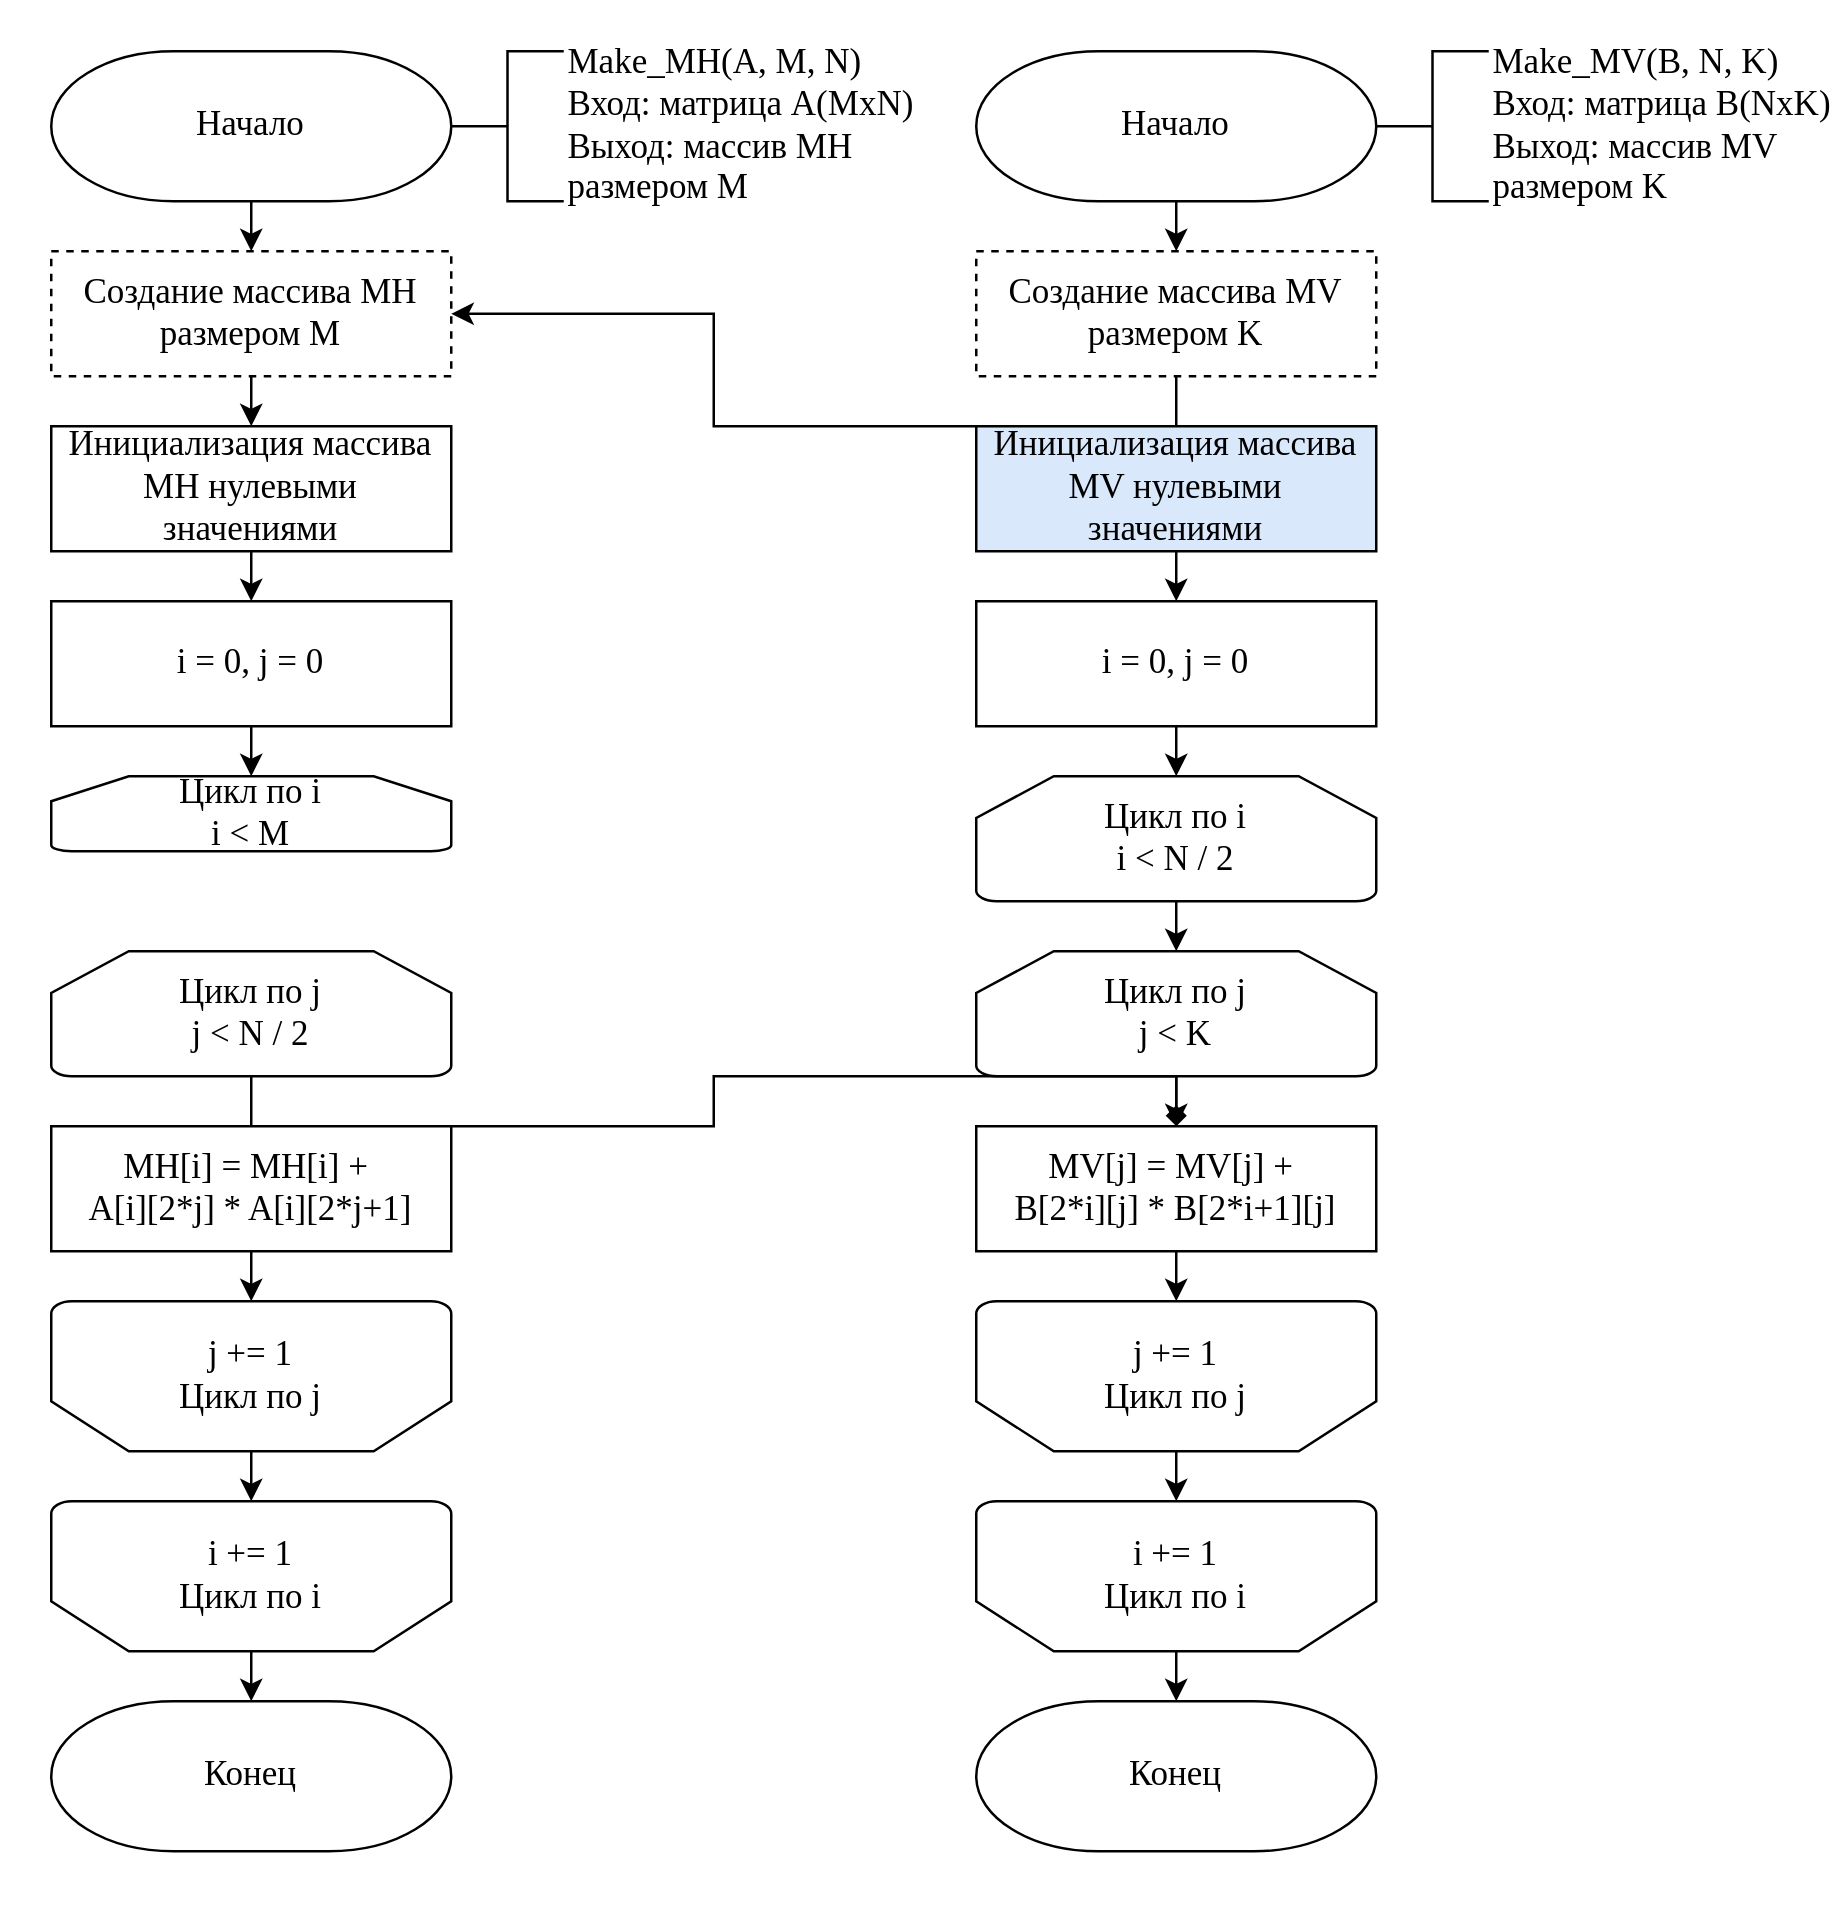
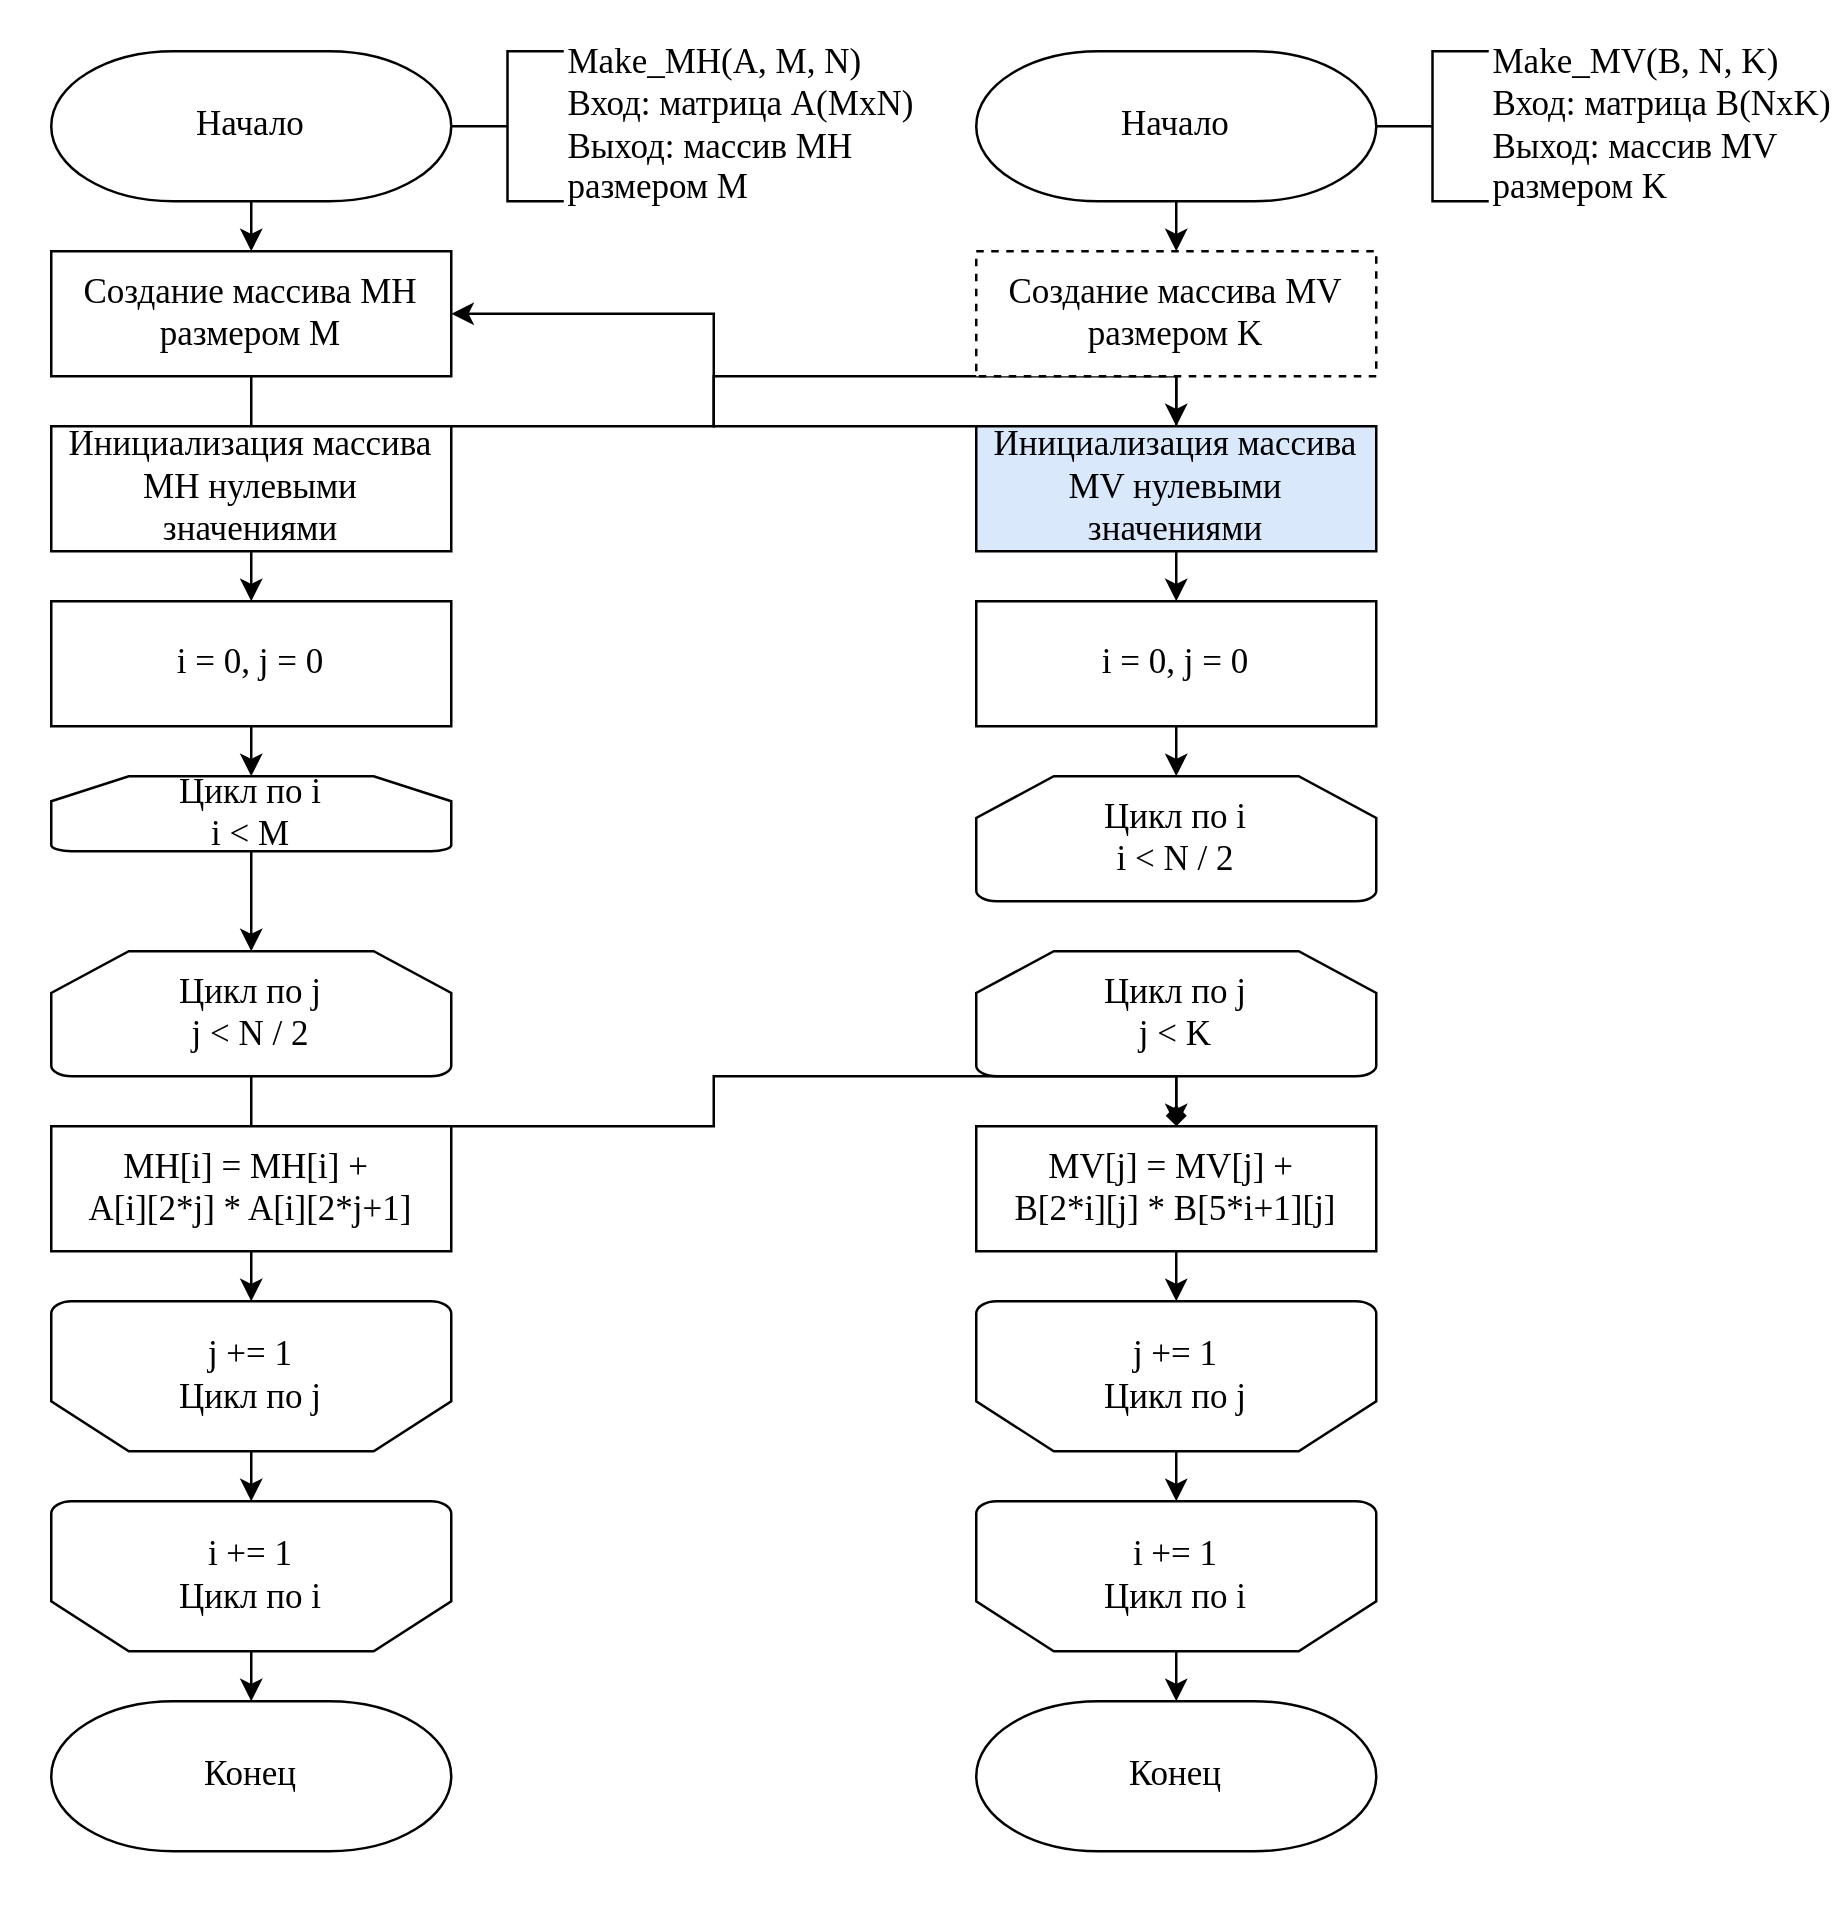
(251, 314) -> (251, 314)
(251, 408) -> (944, 376)
none -> (251, 893)
(1176, 918) -> none
(1176, 1189) -> (1176, 1189)
